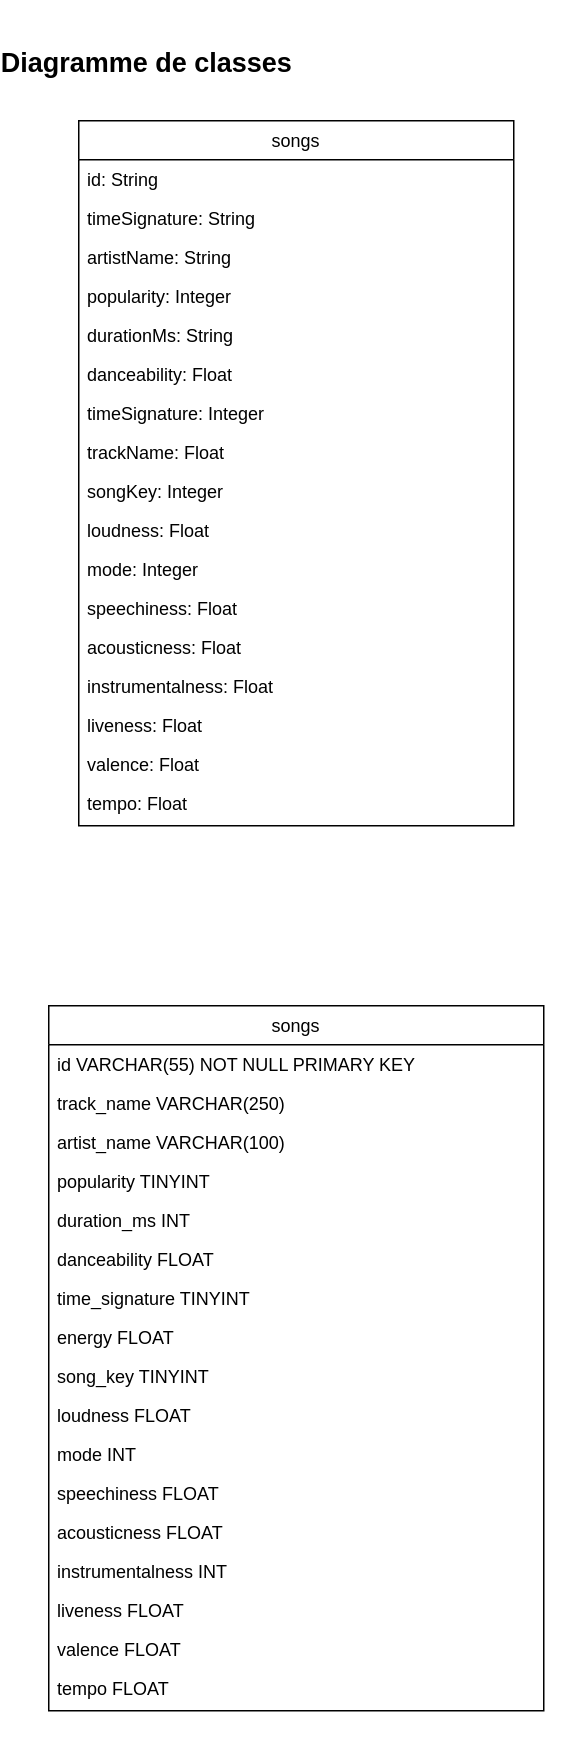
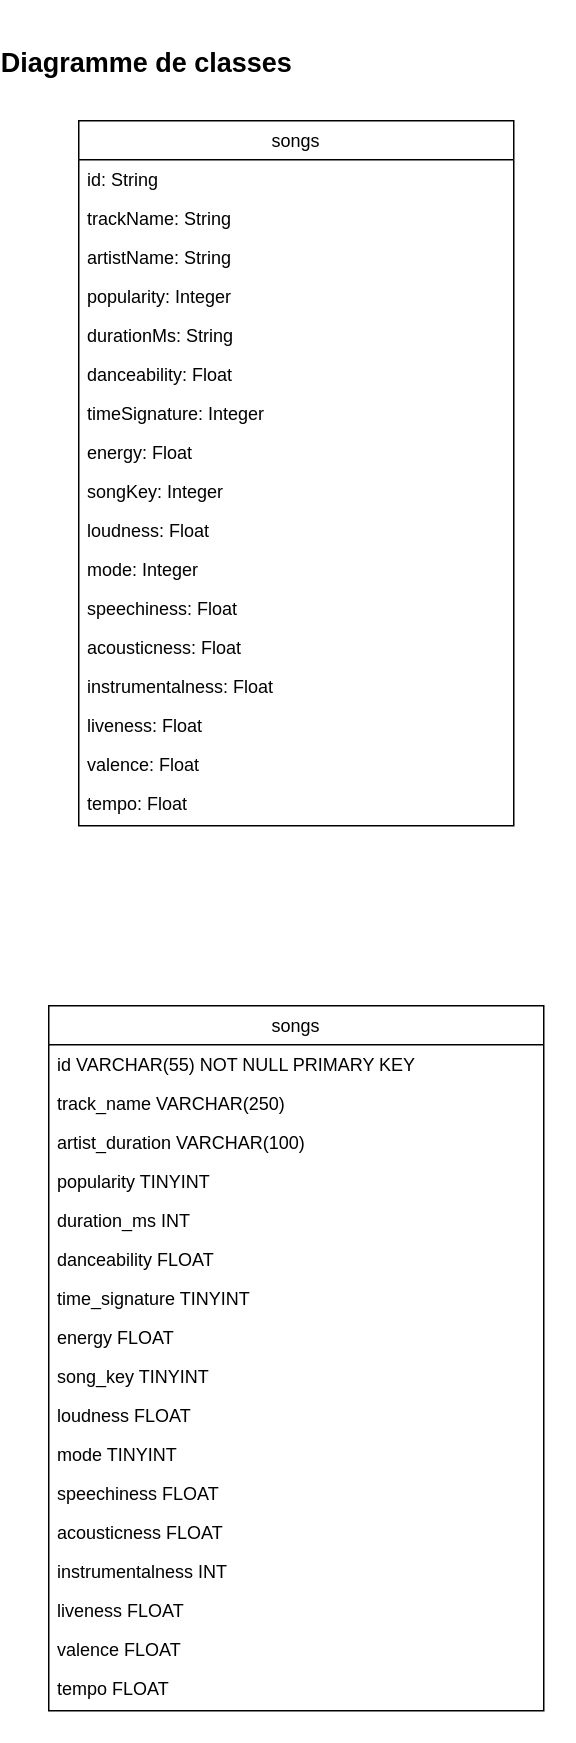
(181, 219) -> (166, 219)
(161, 453) -> (146, 453)
(173, 1143) -> (191, 1143)
(95, 1455) -> (115, 1455)
